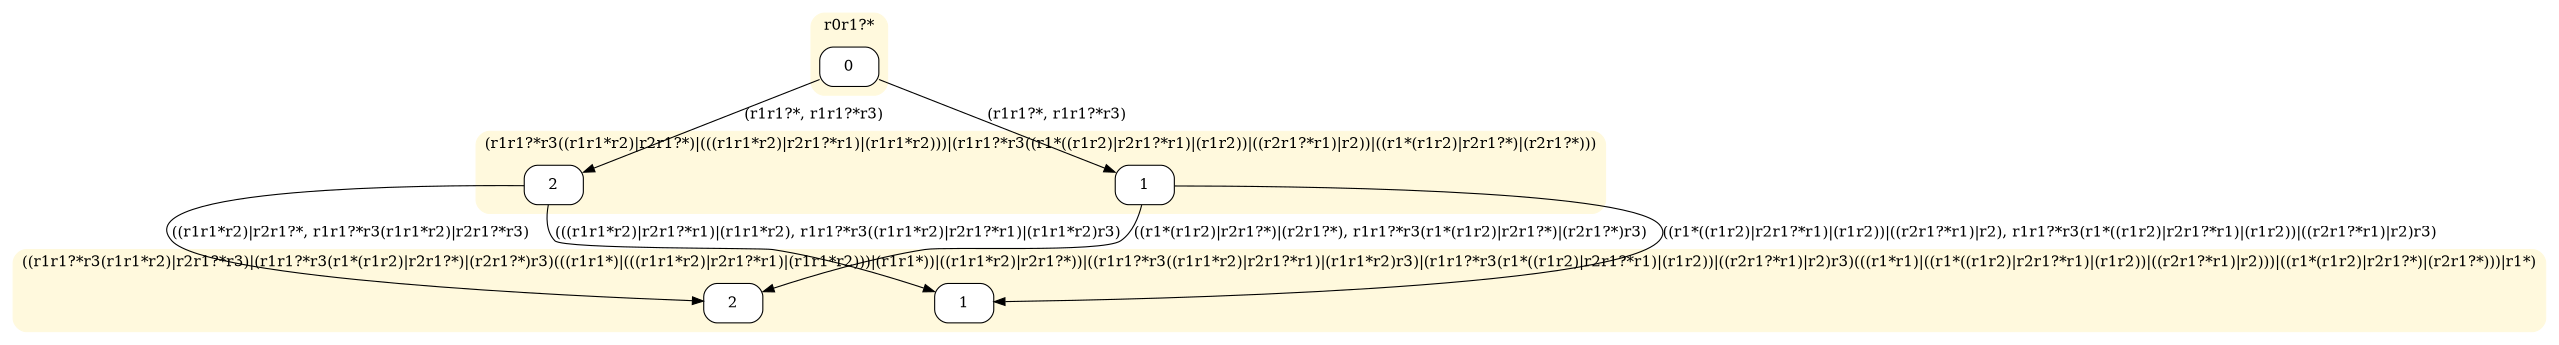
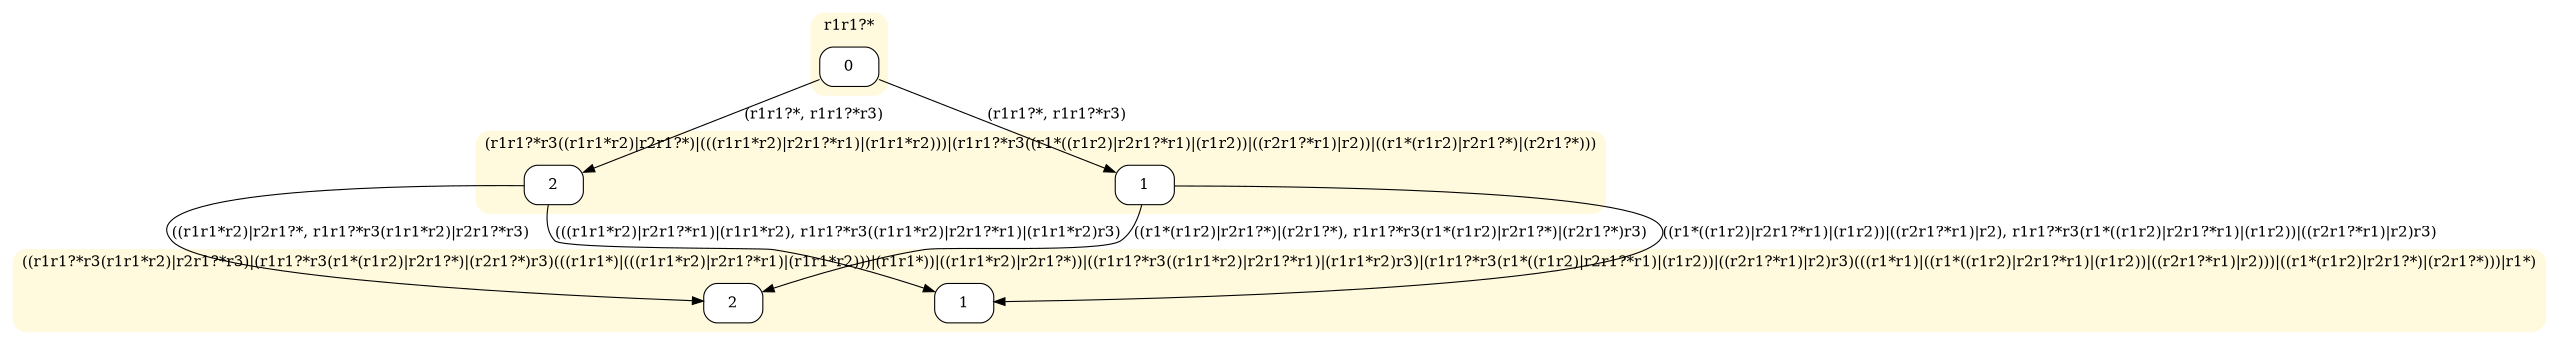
(849, 26) -> (849, 26)
